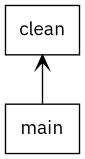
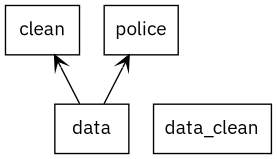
none -> (141, 30)
(42, 129) -> (92, 129)
none -> (212, 129)
